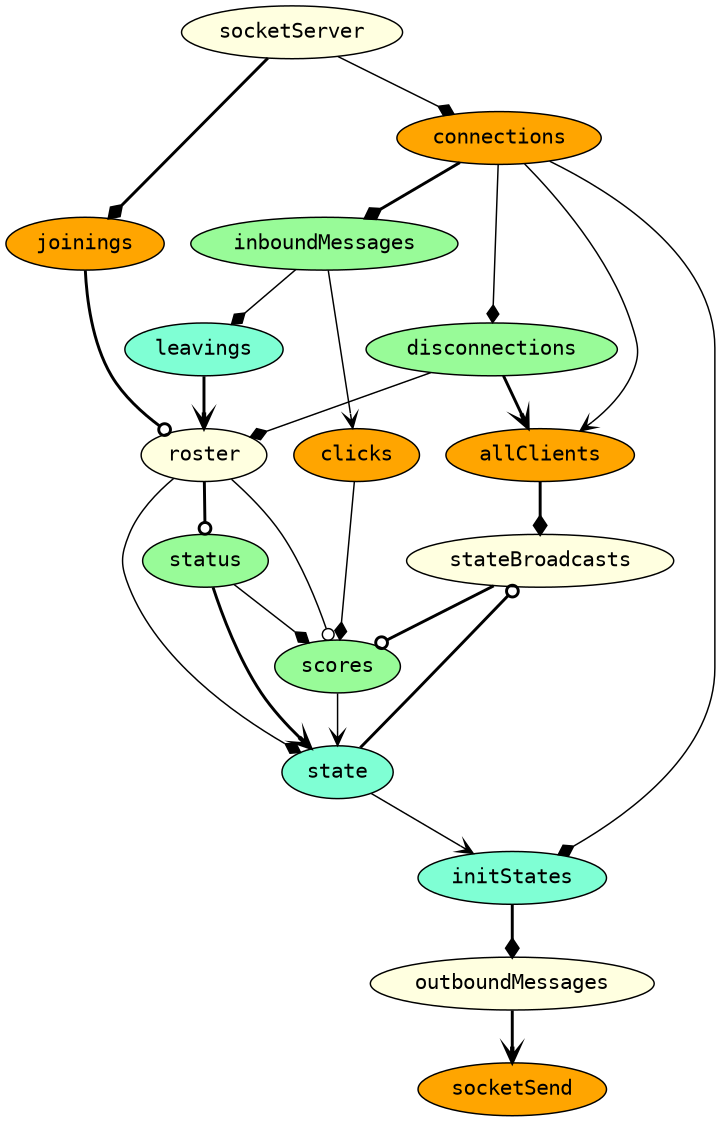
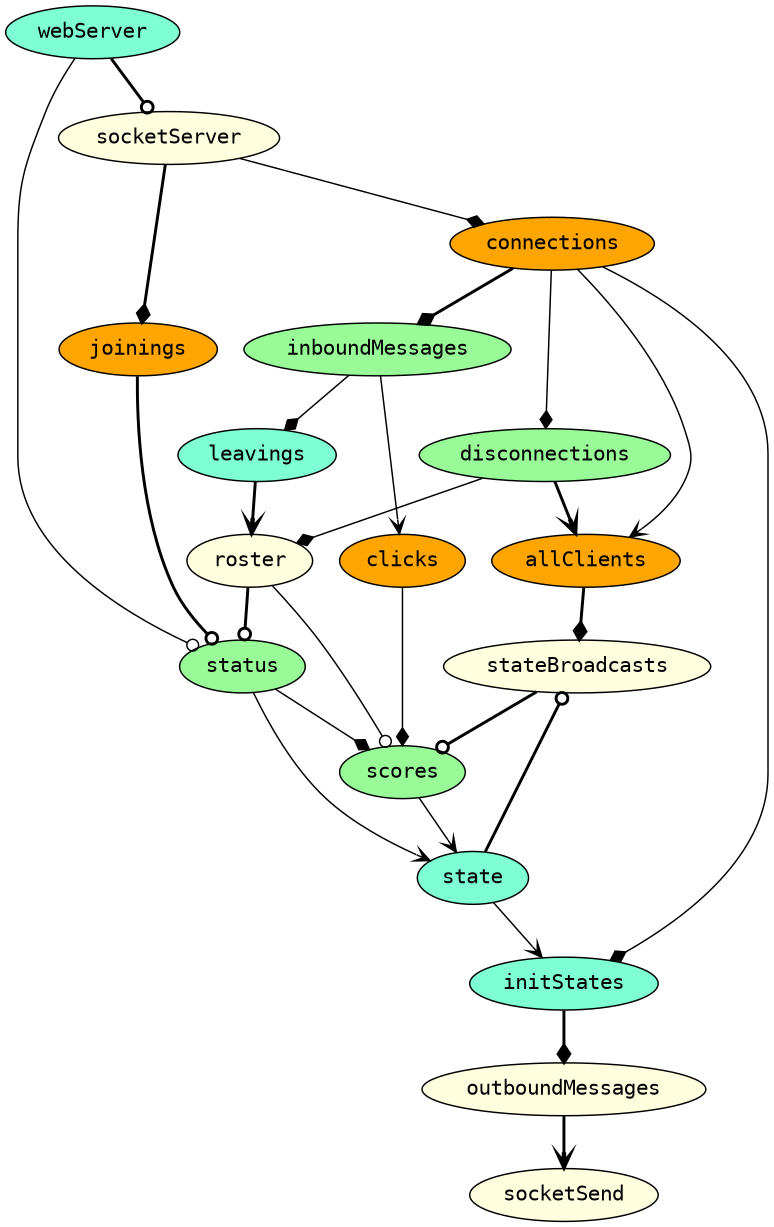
none -> (93, 32)
(103, 358) -> (150, 512)
(153, 630) -> none
(247, 668) -> (318, 791)
(512, 1089) -> (564, 1195)
